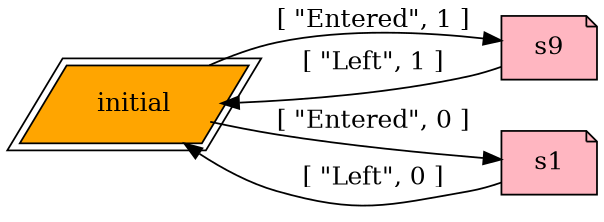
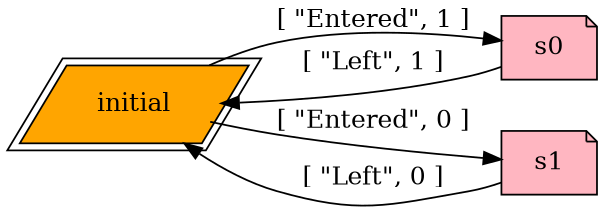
(549, 48) -> (549, 48)
